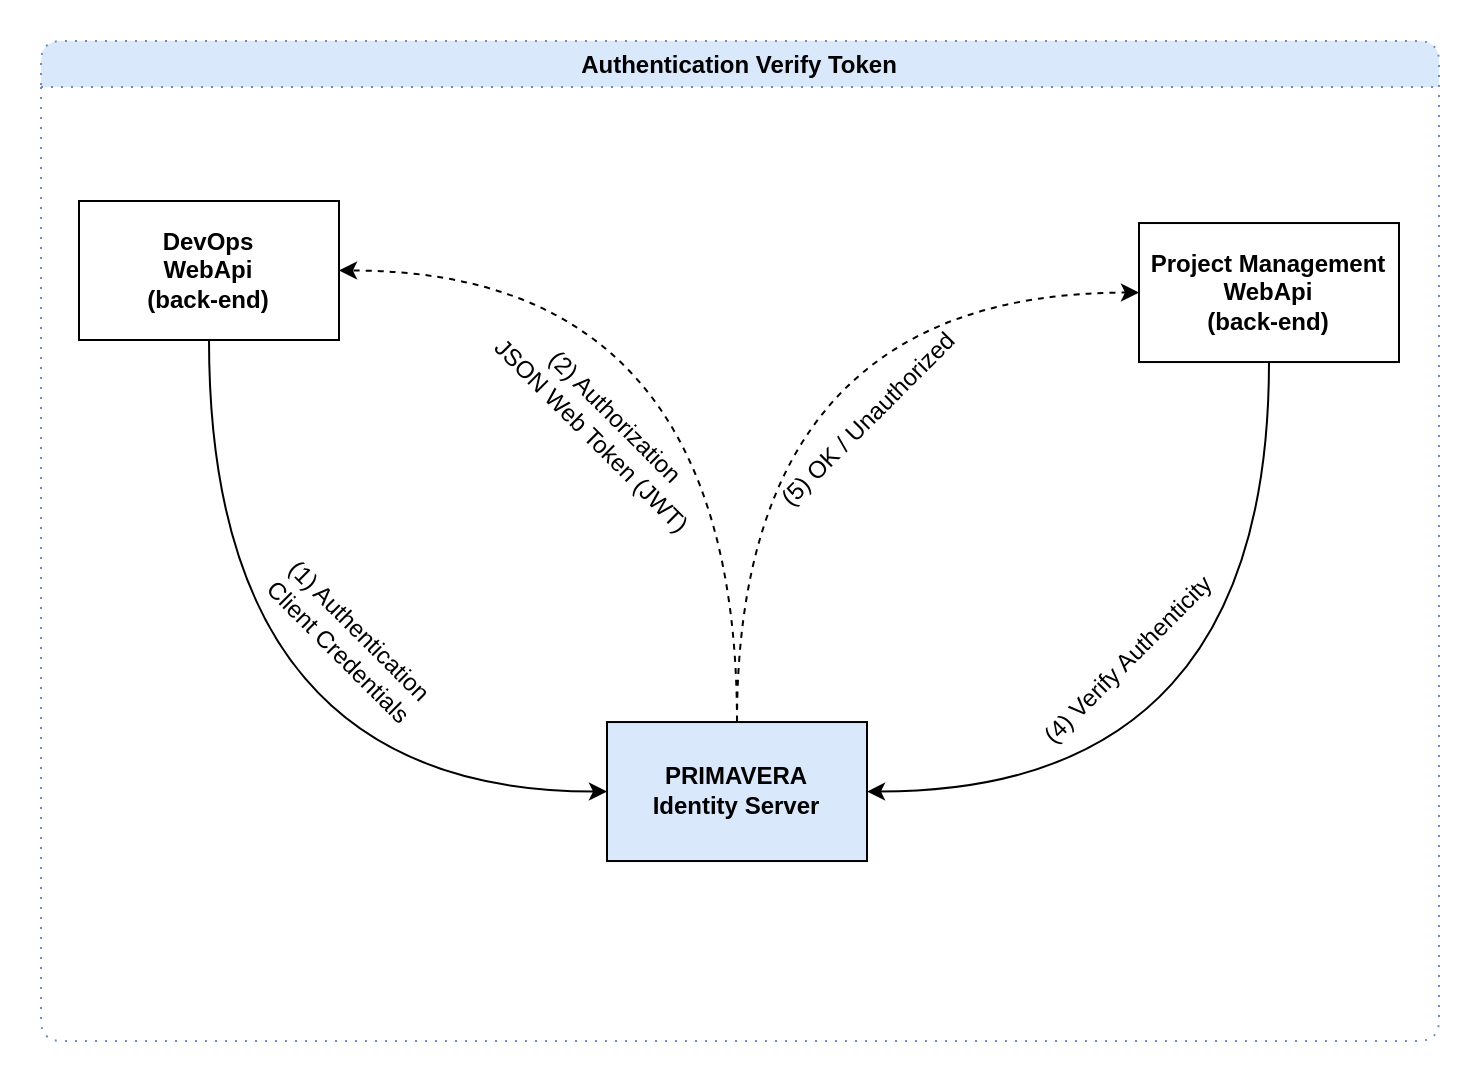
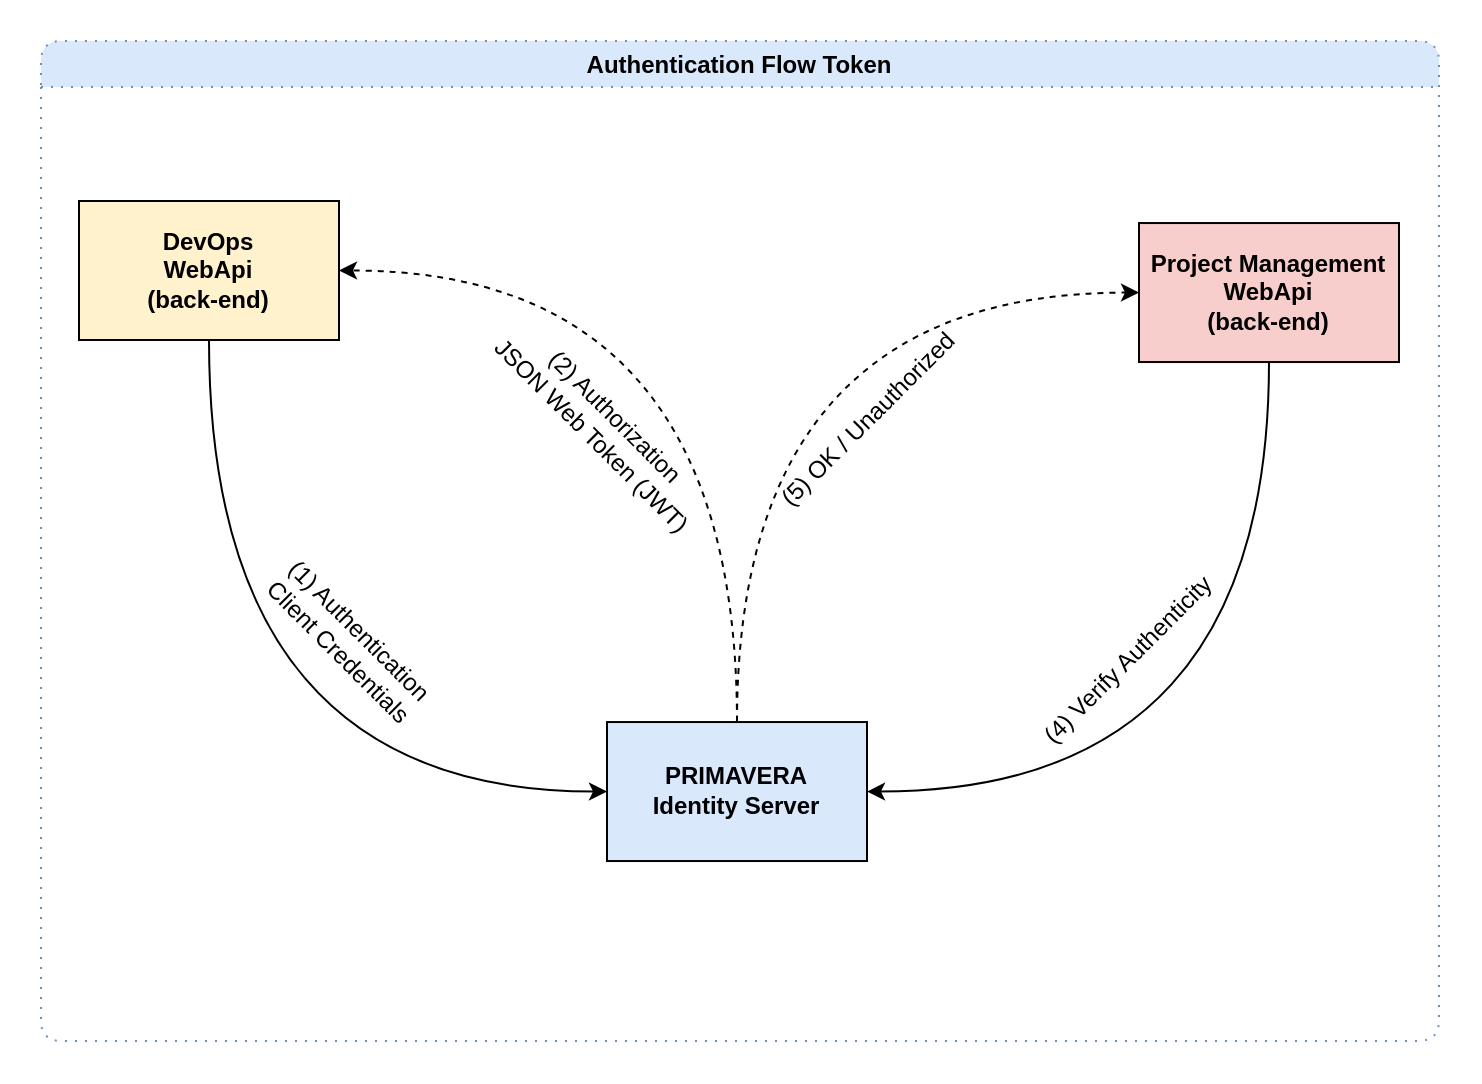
(739, 65) -> (739, 65)
(209, 271) -> (209, 271)
(1269, 293) -> (1269, 293)
